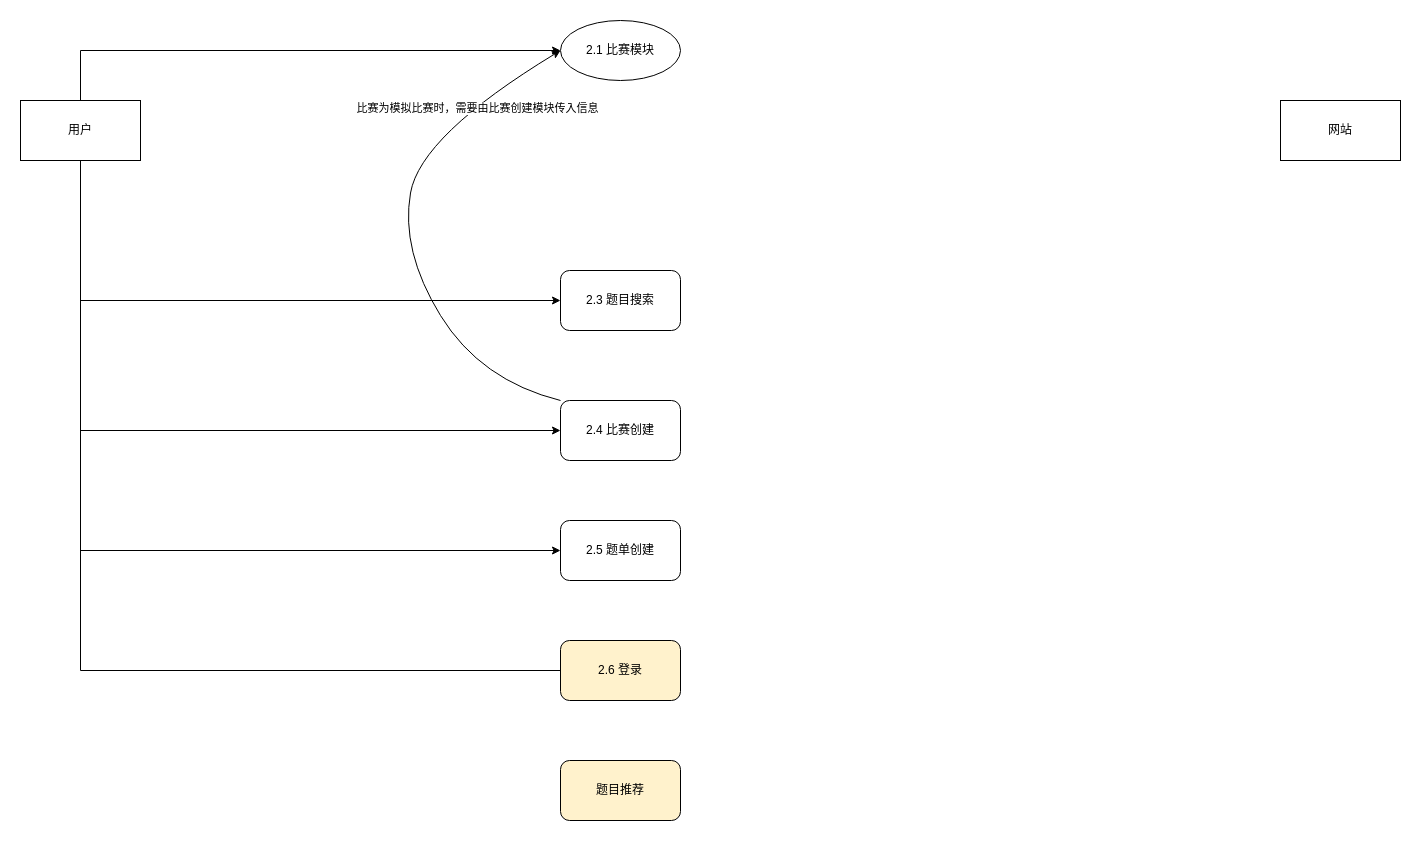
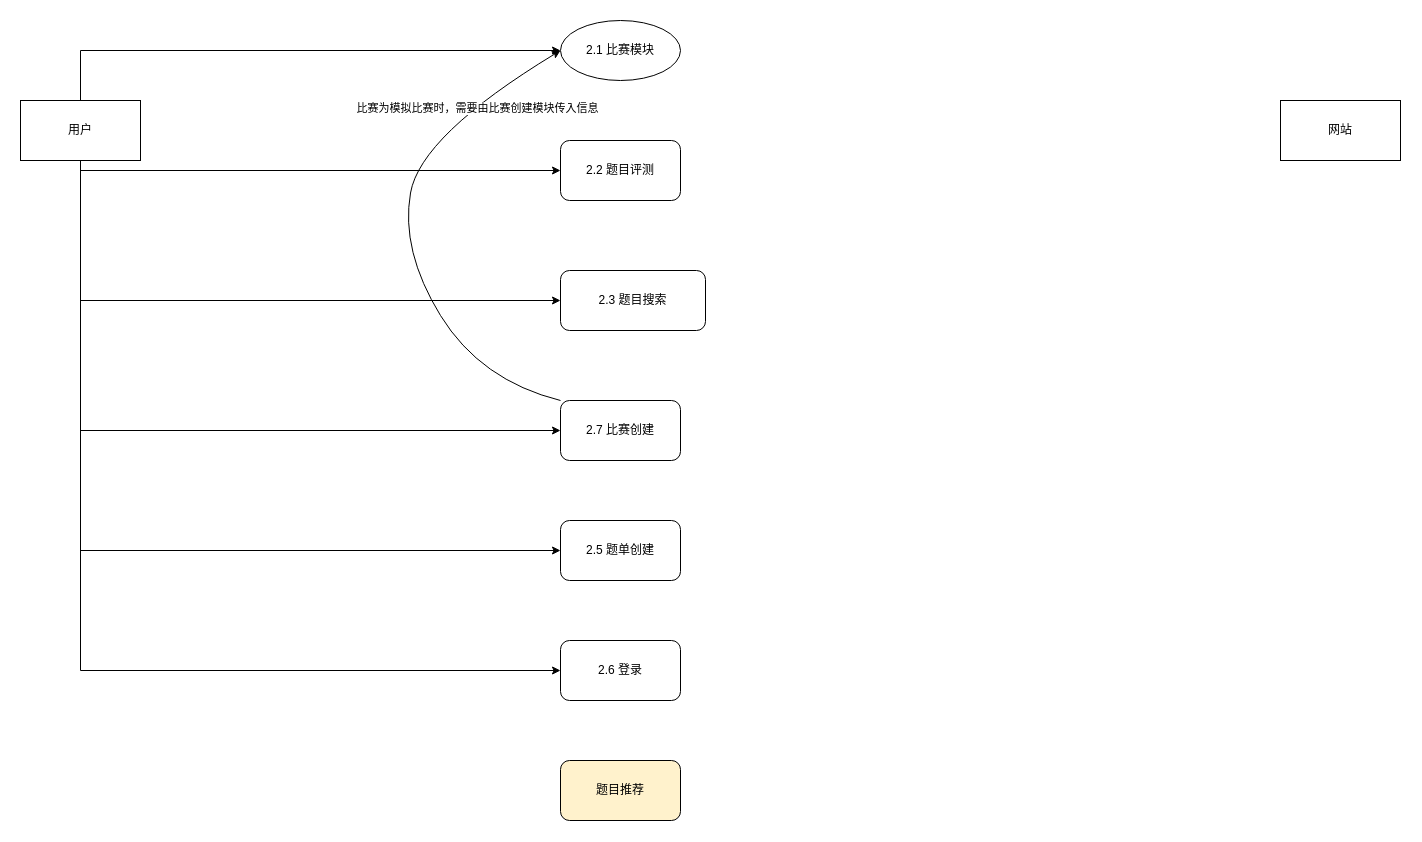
none -> (318, 171)
none -> (621, 171)
(621, 301) -> (633, 301)
(621, 431) -> (621, 431)
(555, 671) -> (552, 671)
(621, 671) -> (621, 671)
